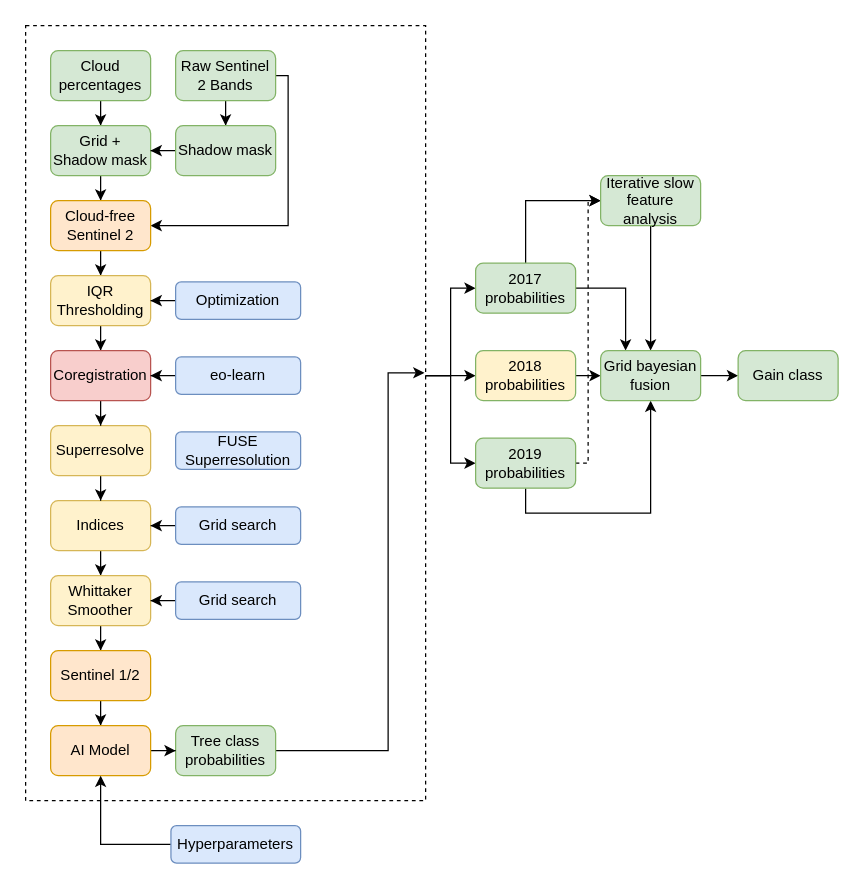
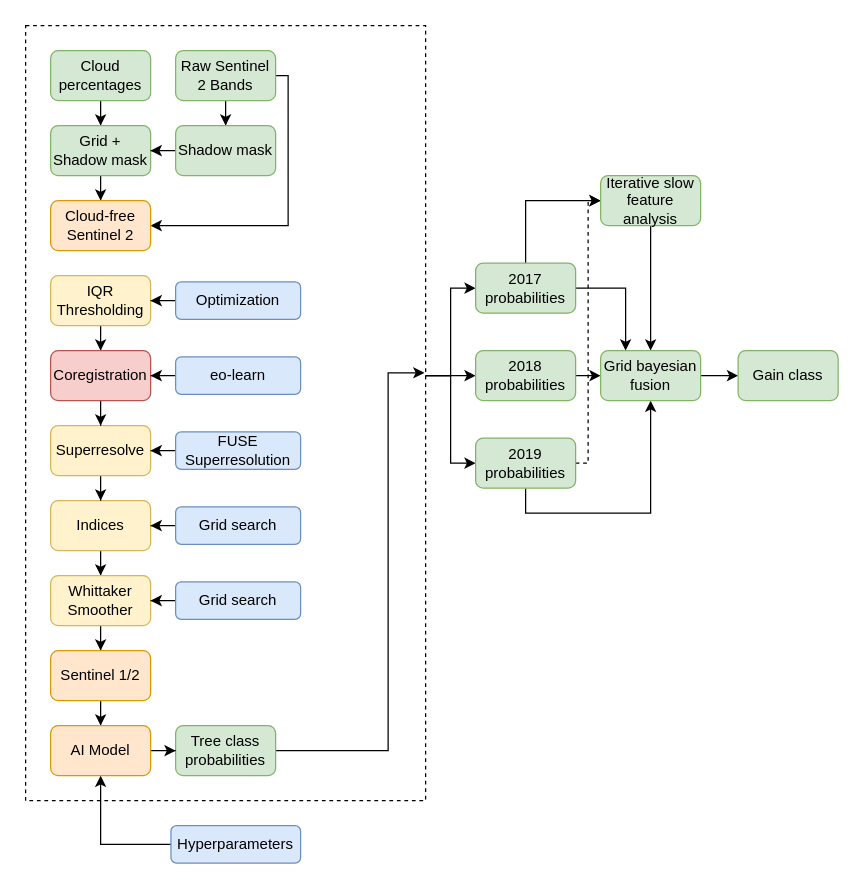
(101, 268) -> none
(526, 376) -> (526, 376)
none -> (159, 451)
